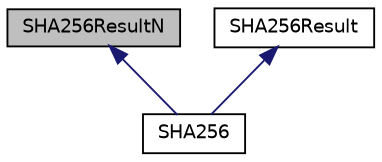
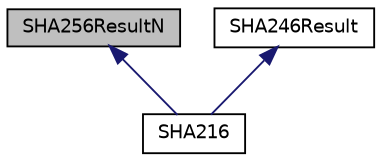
(294, 28) -> (294, 28)
(194, 134) -> (194, 134)
